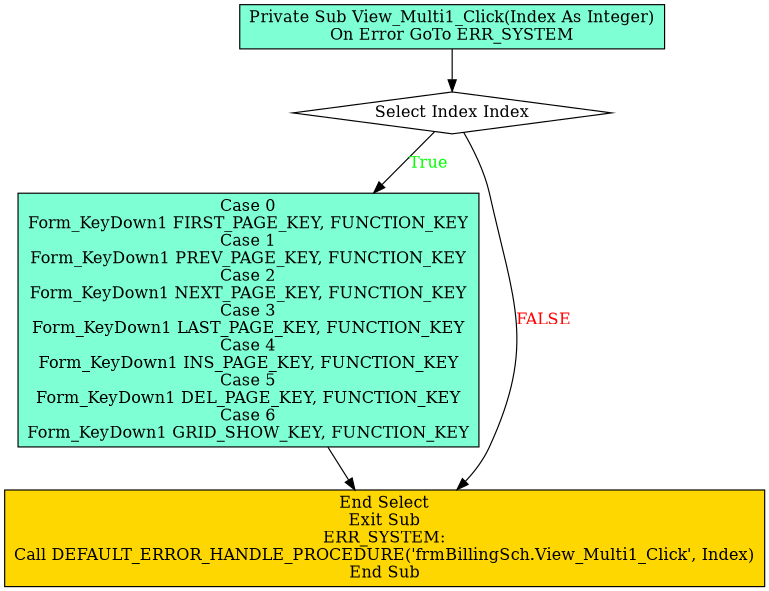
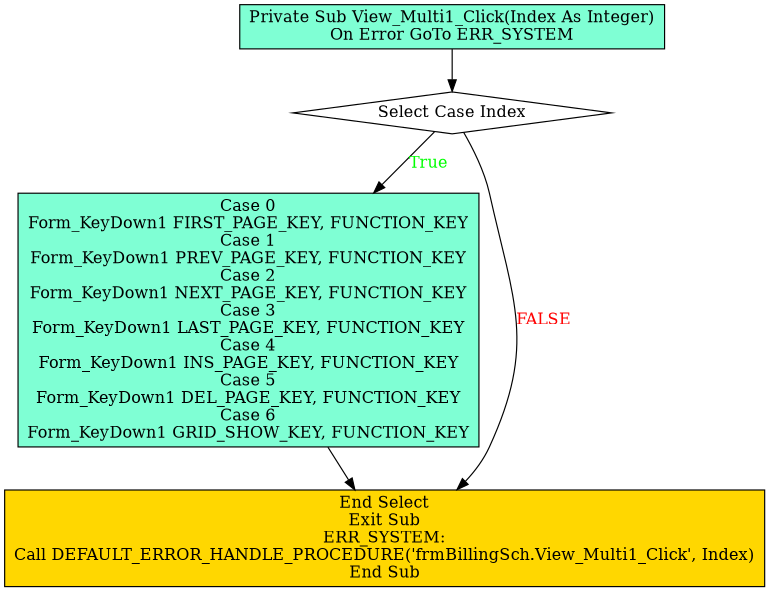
(452, 113) -> (452, 113)
